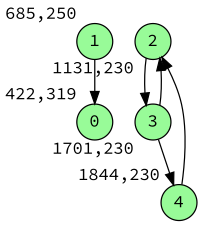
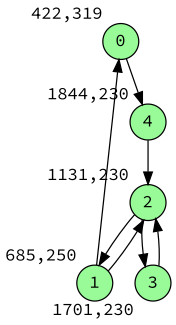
(164, 156) -> (132, 76)
none -> (119, 234)
none -> (124, 252)
